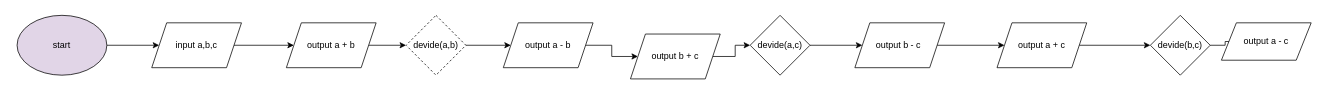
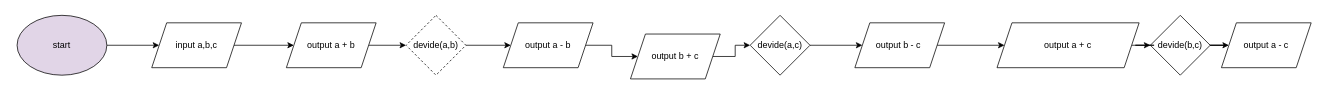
(1268, 42) -> (1268, 45)
(1043, 45) -> (1069, 45)
